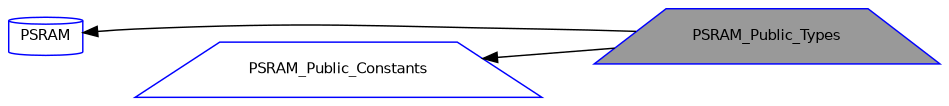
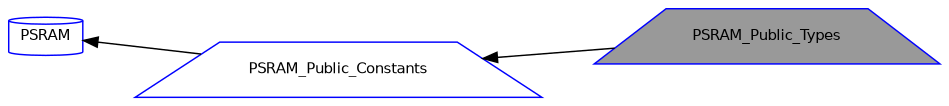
(367, 26) -> (150, 48)
